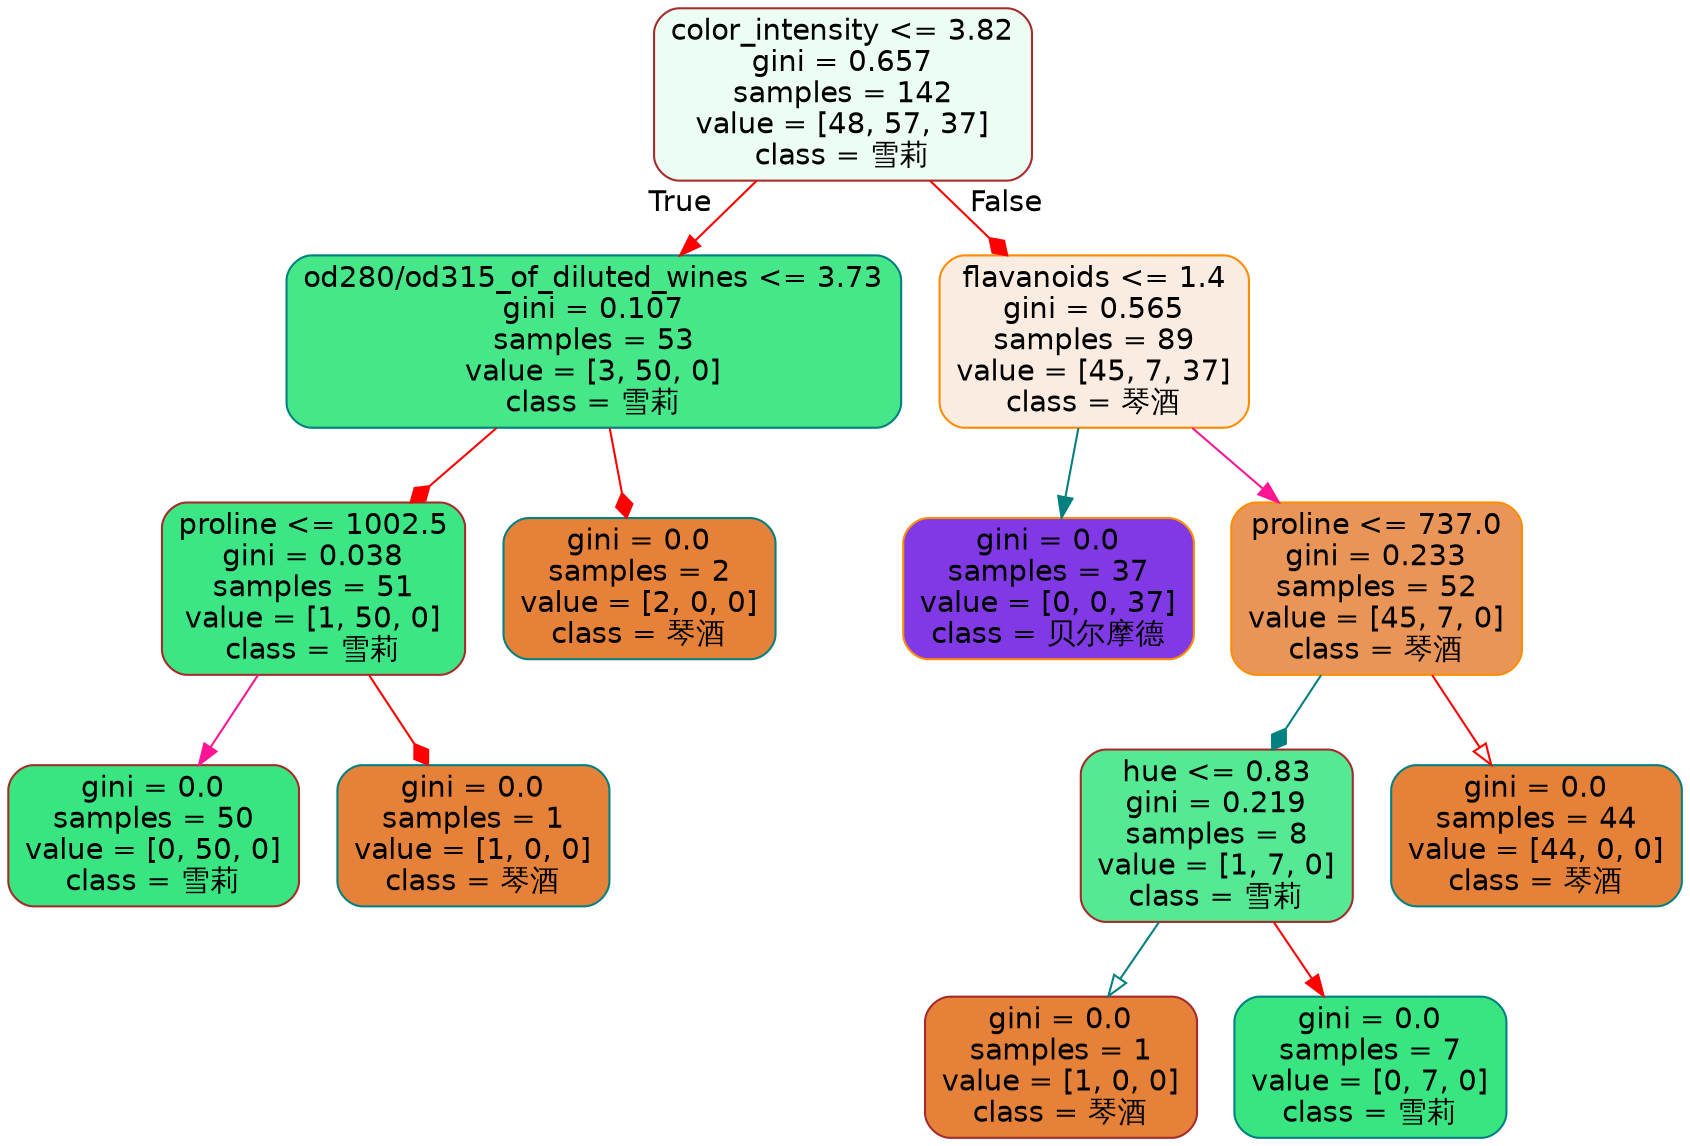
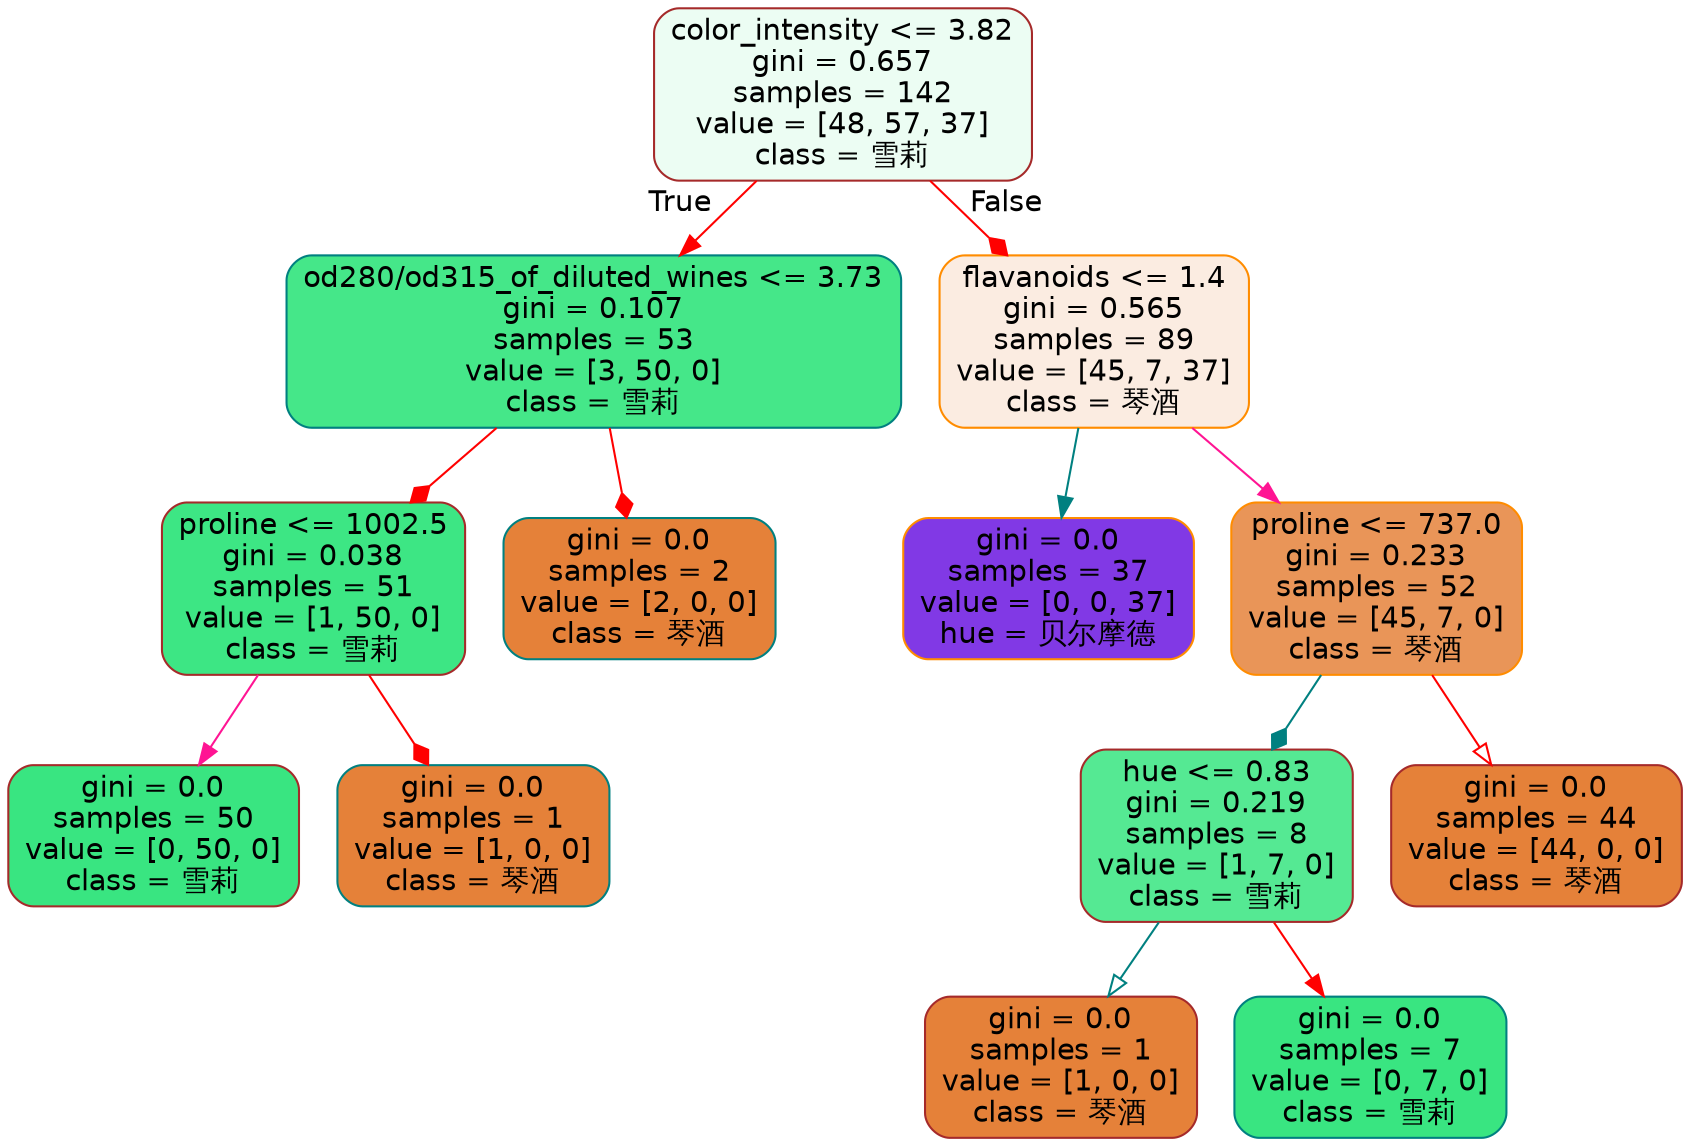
(1049, 589) -> (1049, 589)
(1537, 836) -> (1537, 836)
